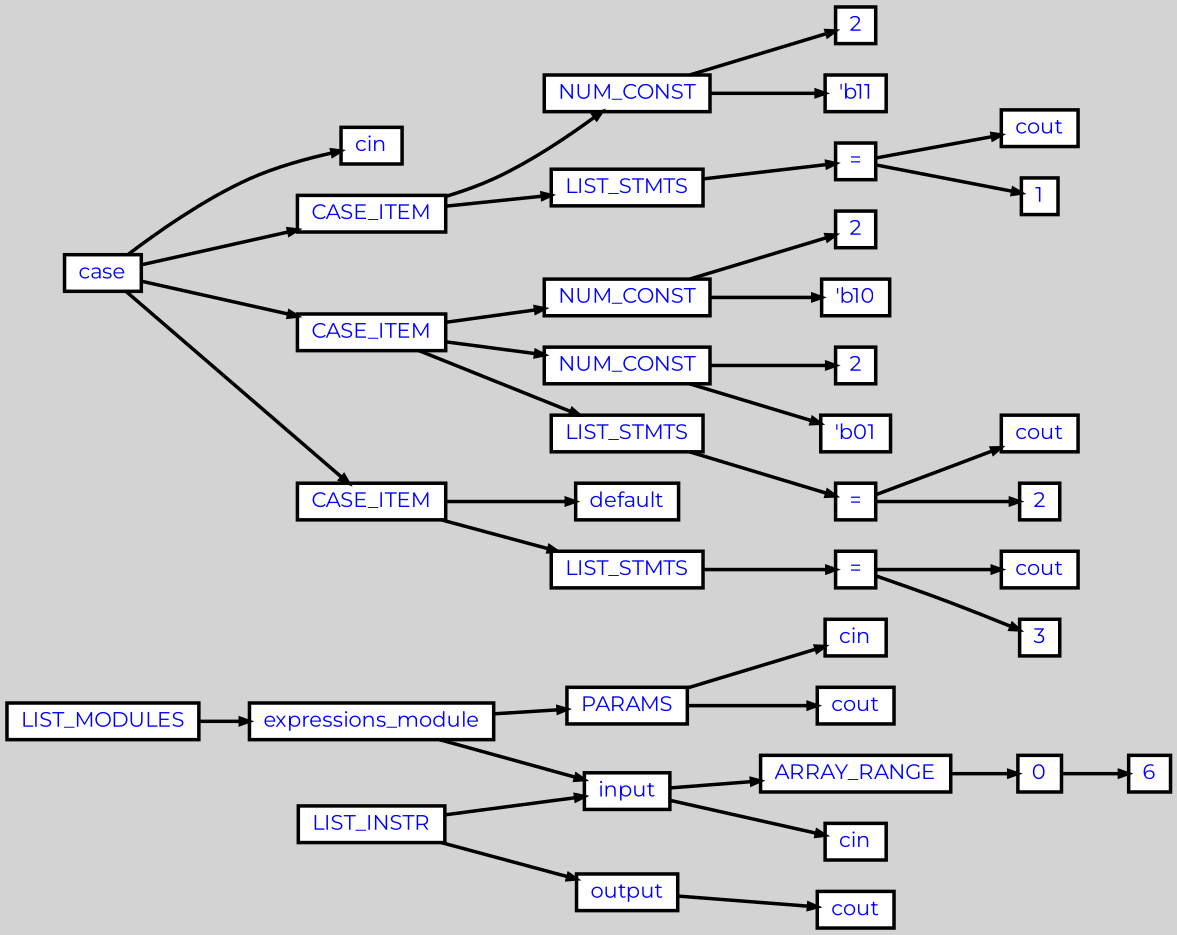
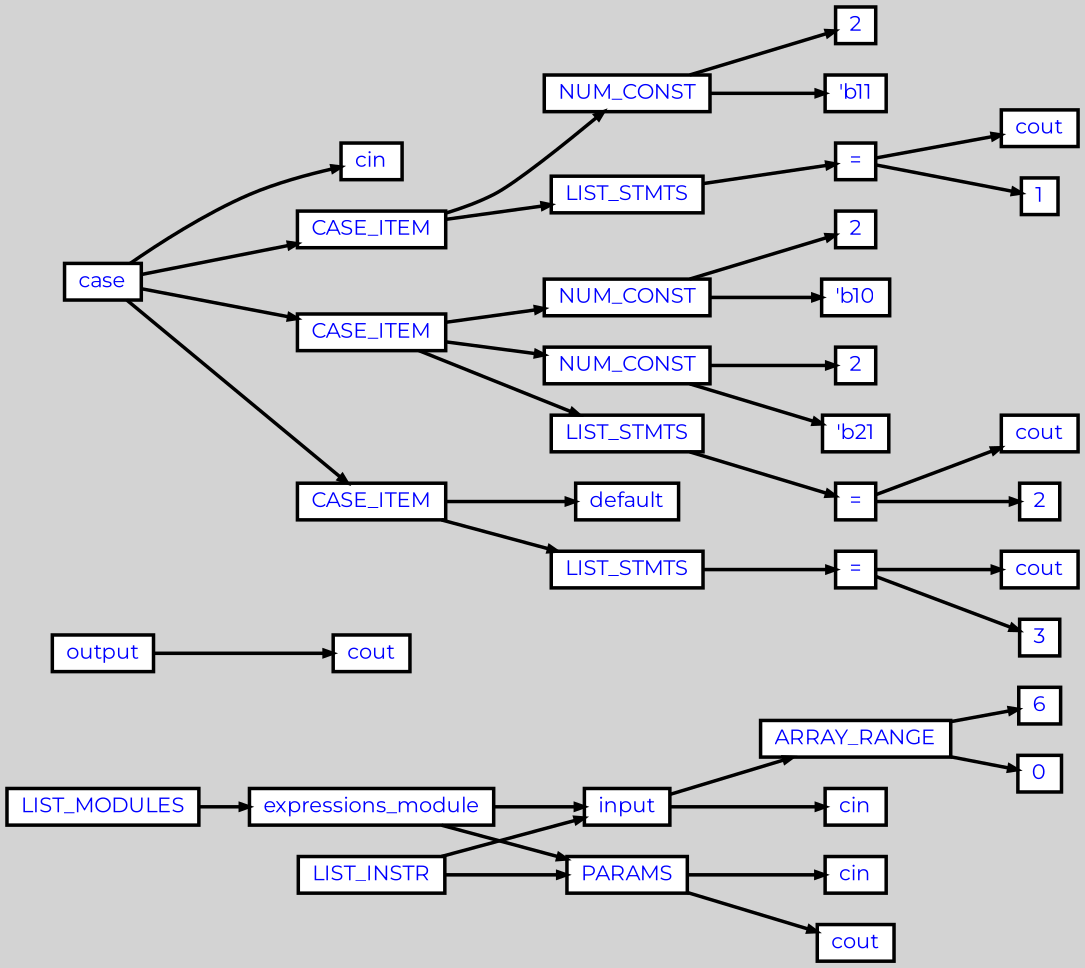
(856, 433) -> (856, 433)
(1091, 774) -> (980, 716)
(505, 860) -> (501, 875)
